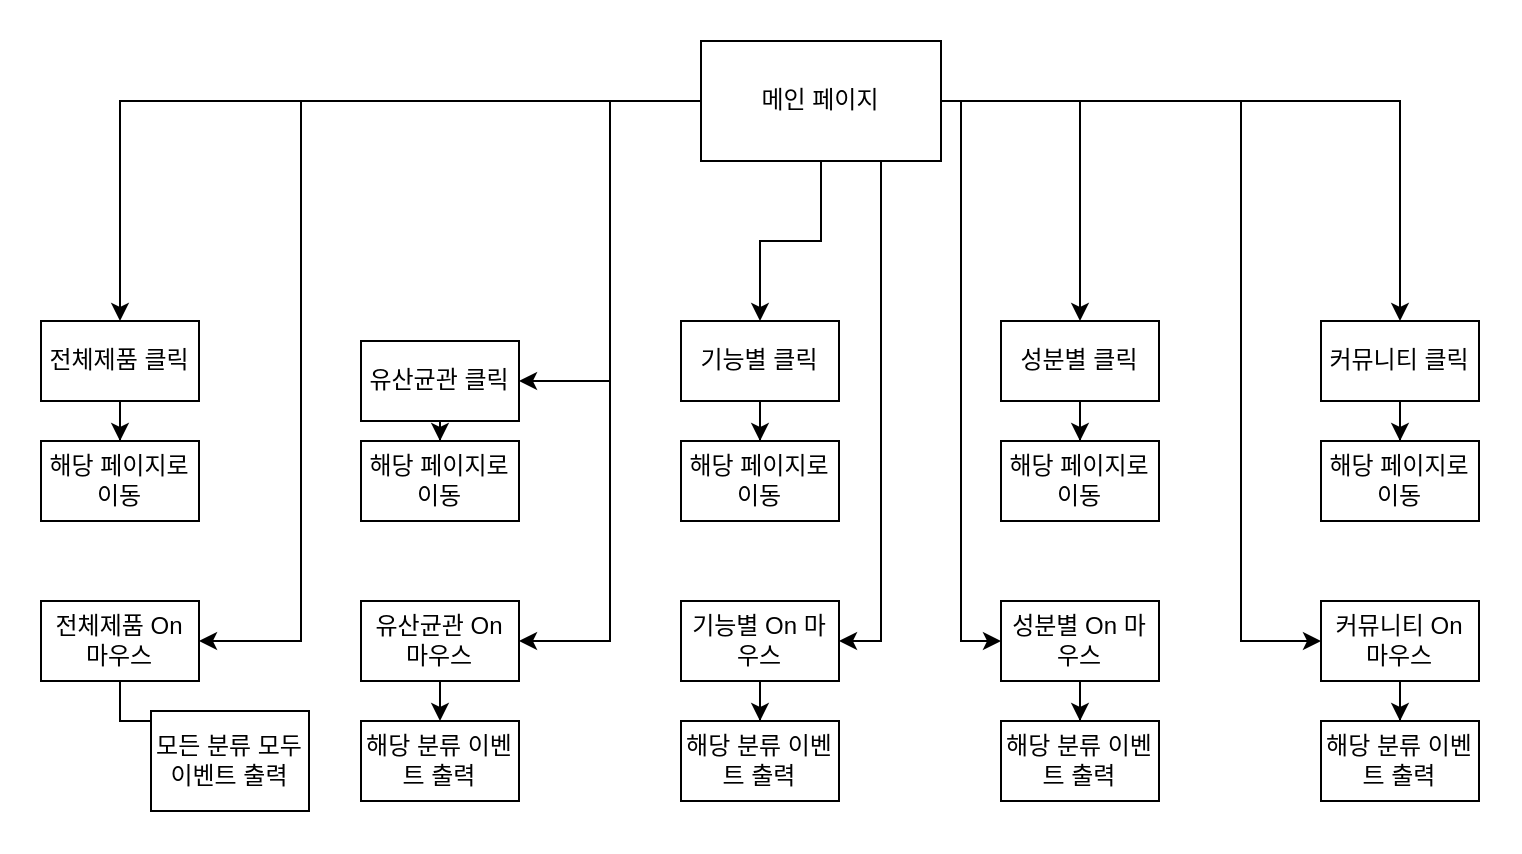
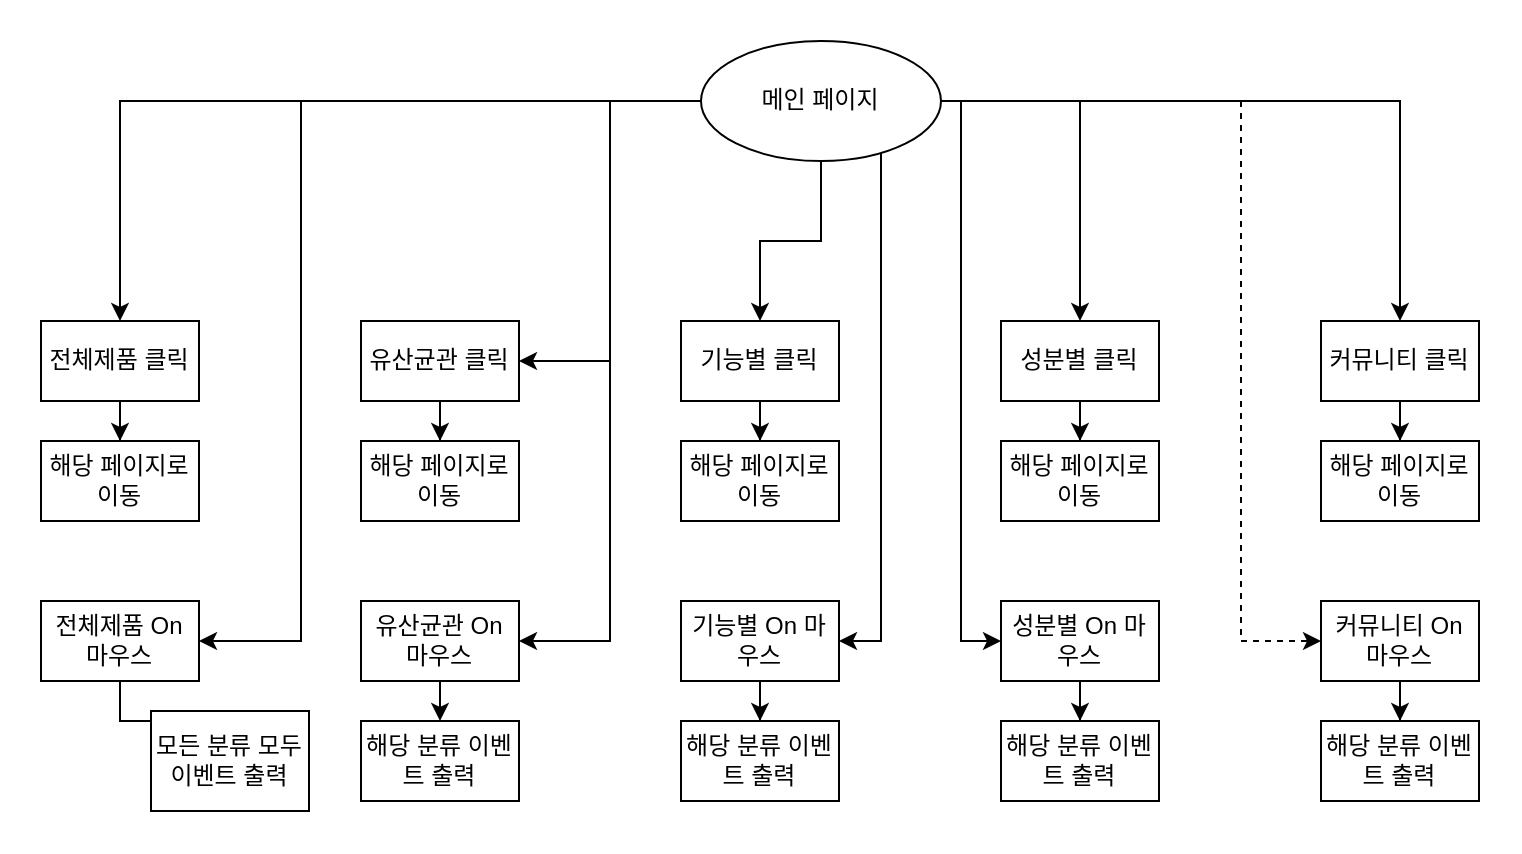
(821, 101) -> (821, 101)
(440, 381) -> (440, 361)
(1241, 402) -> (1241, 402)
